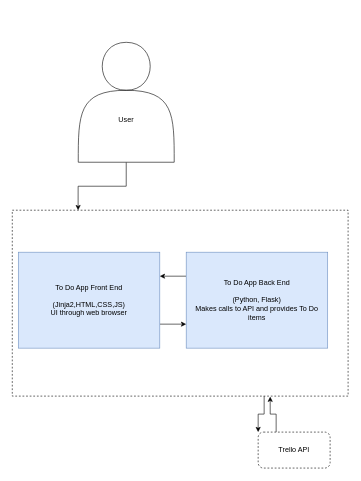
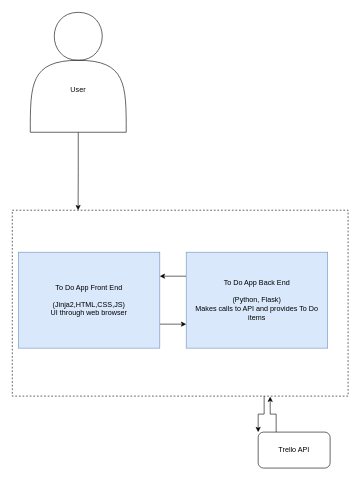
(126, 102) -> (78, 72)
(294, 450) -> (294, 450)
